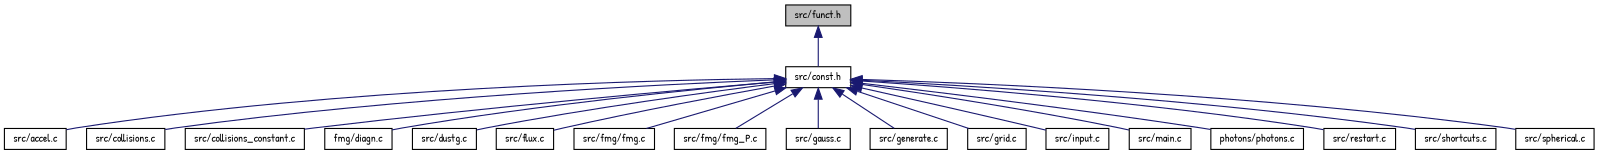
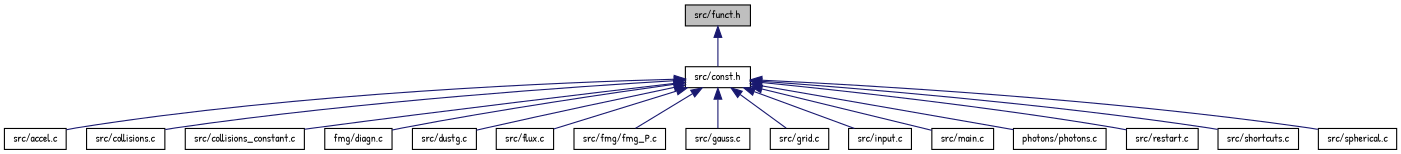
(614, 139) -> none
(909, 139) -> none
